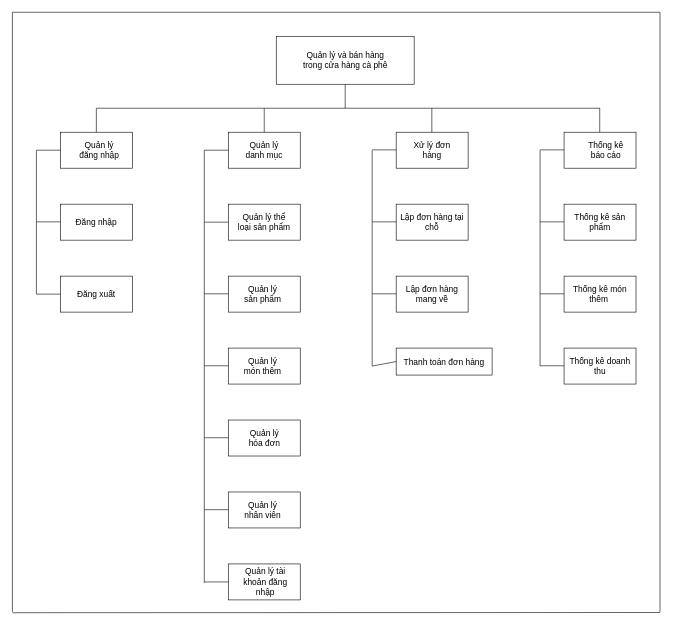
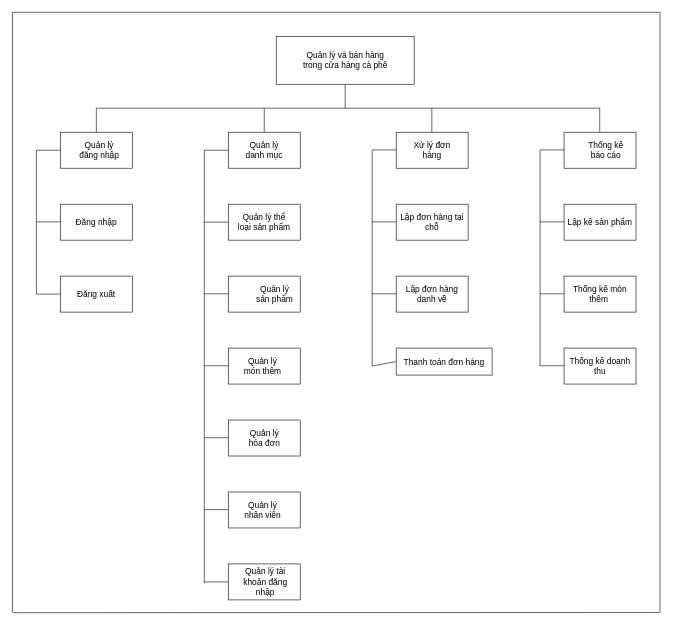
(600, 222) -> (600, 222)
(263, 294) -> (275, 294)
(432, 294) -> (432, 294)
